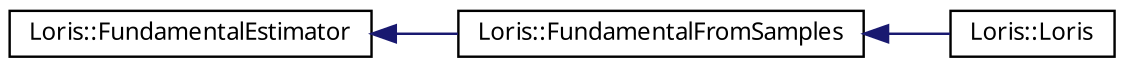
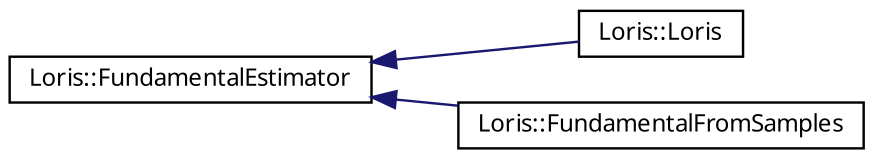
(919, 34) -> (488, 51)
